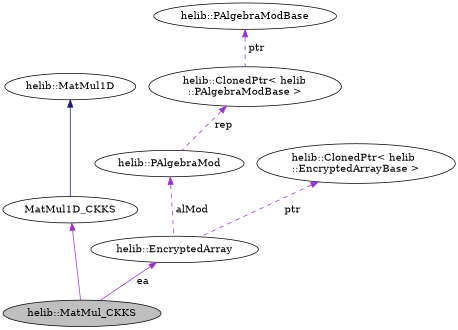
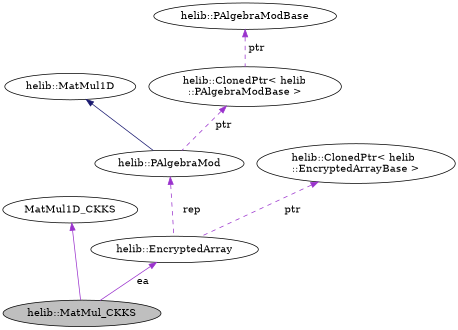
(222, 125) -> (222, 125)
(70, 152) -> (123, 127)
(190, 210) -> (190, 210)
